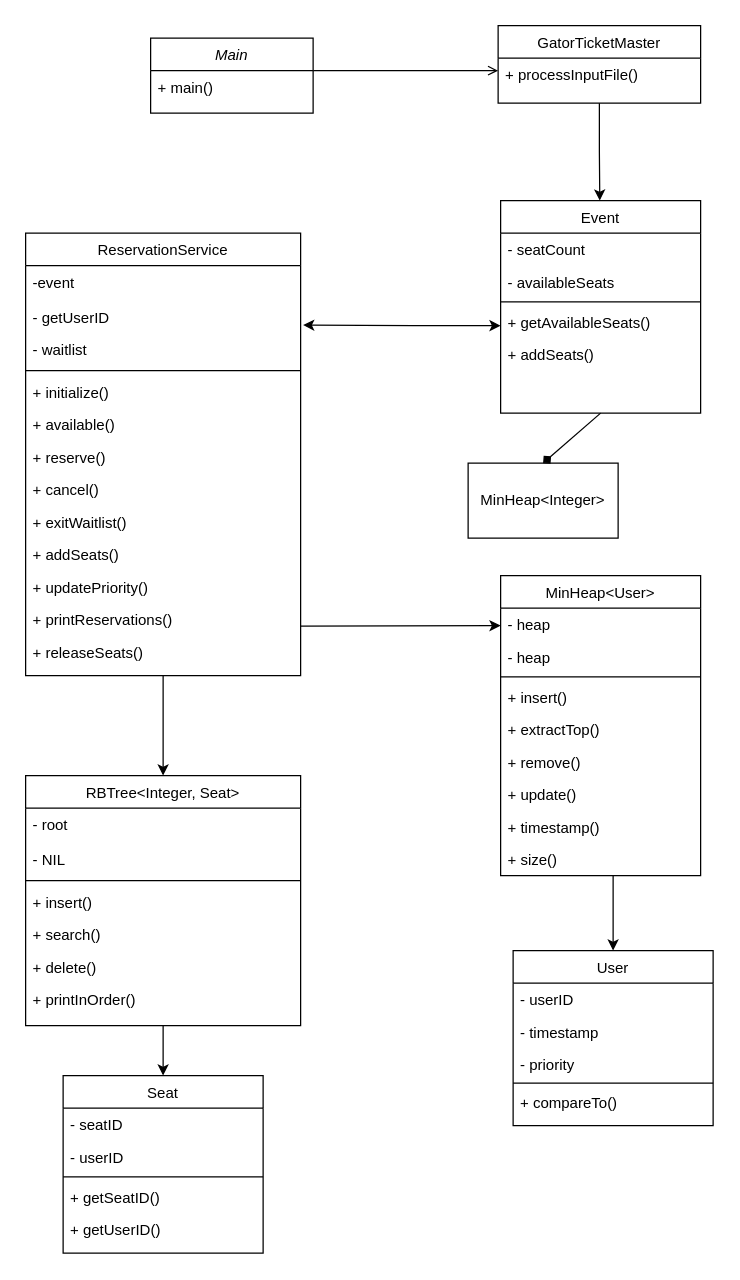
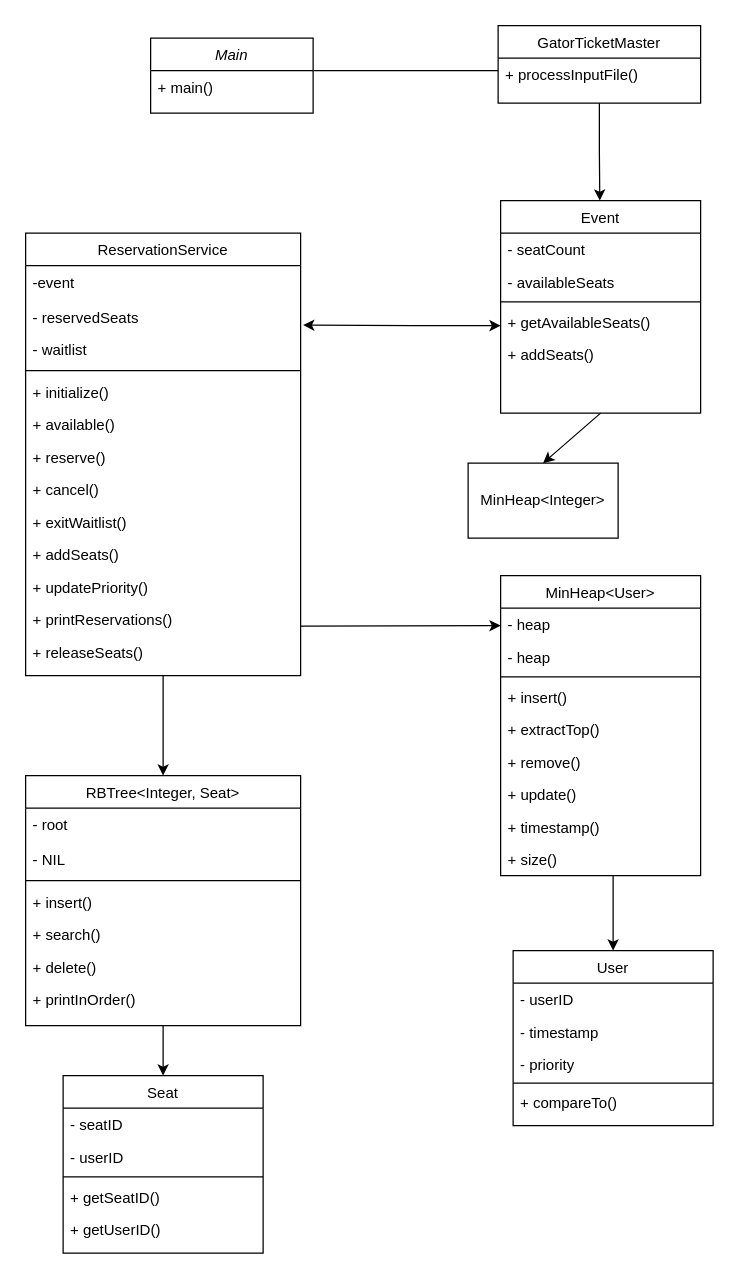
(491, 71) -> (492, 71)
(77, 318) -> (94, 318)
(551, 456) -> (551, 457)
